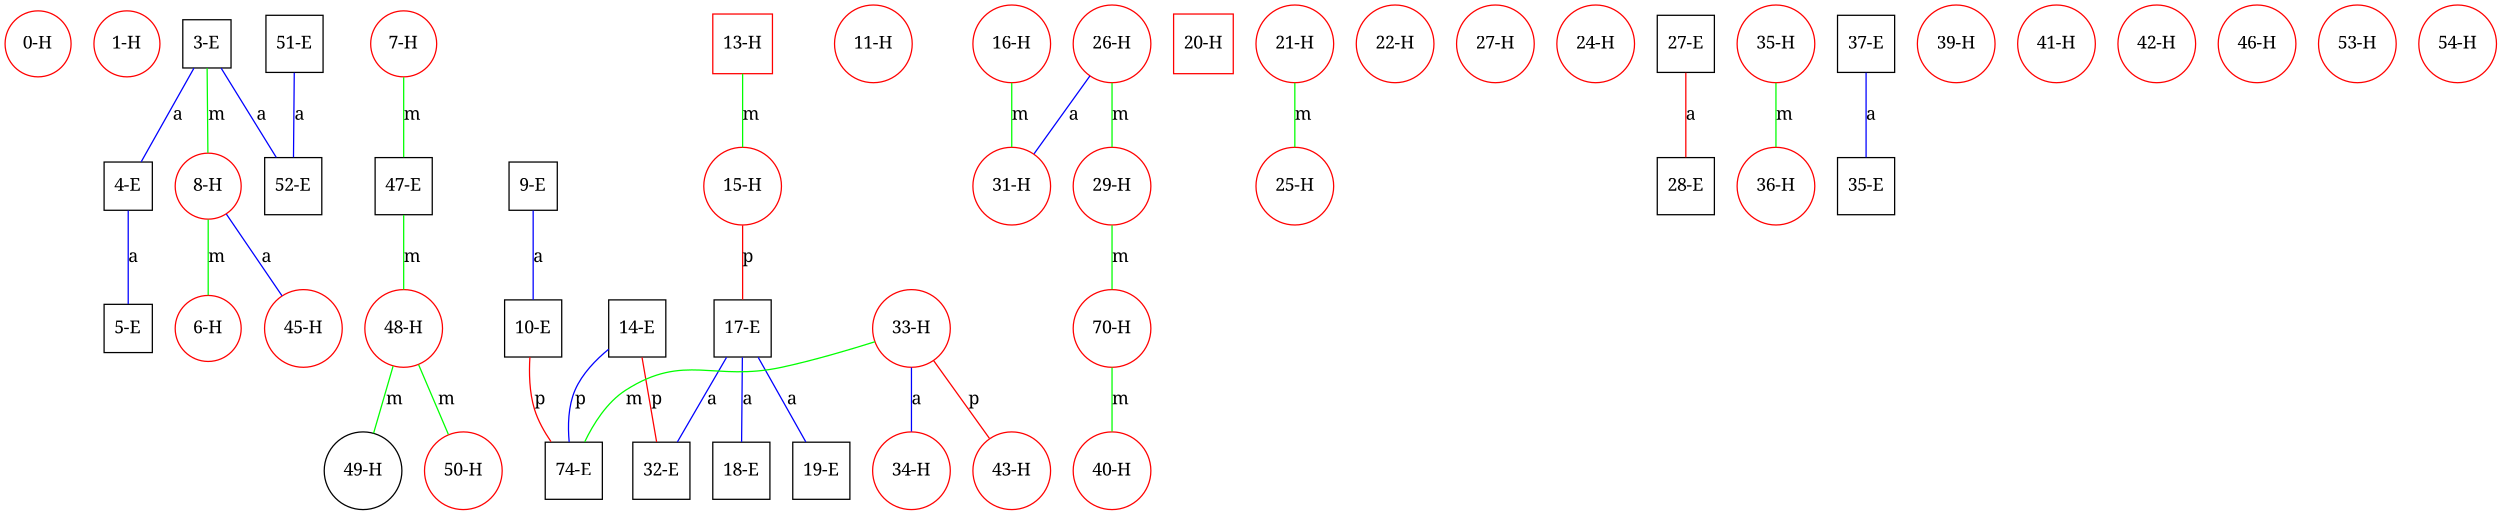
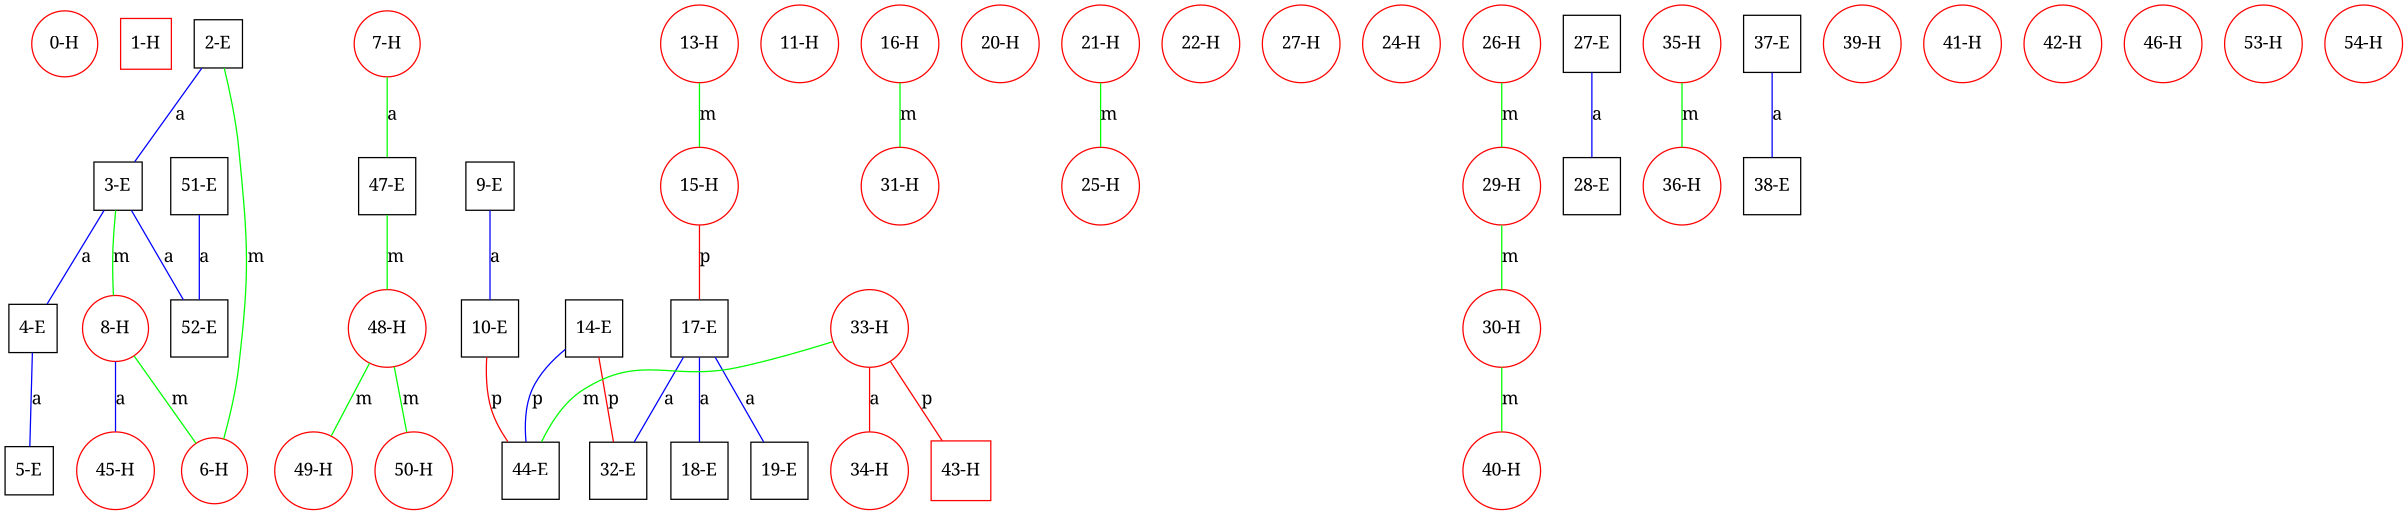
(127, 44) -> (146, 44)
none -> (218, 44)
(743, 44) -> (699, 44)
(1203, 44) -> (1000, 44)
(413, 115) -> (393, 115)
(1062, 115) -> none
(1686, 115) -> (1592, 115)
(1866, 186) -> (1772, 186)
(1112, 328) -> (1502, 328)
(911, 400) -> (870, 400)
(363, 471) -> (314, 471)
(574, 471) -> (531, 471)
(1012, 471) -> (961, 471)
